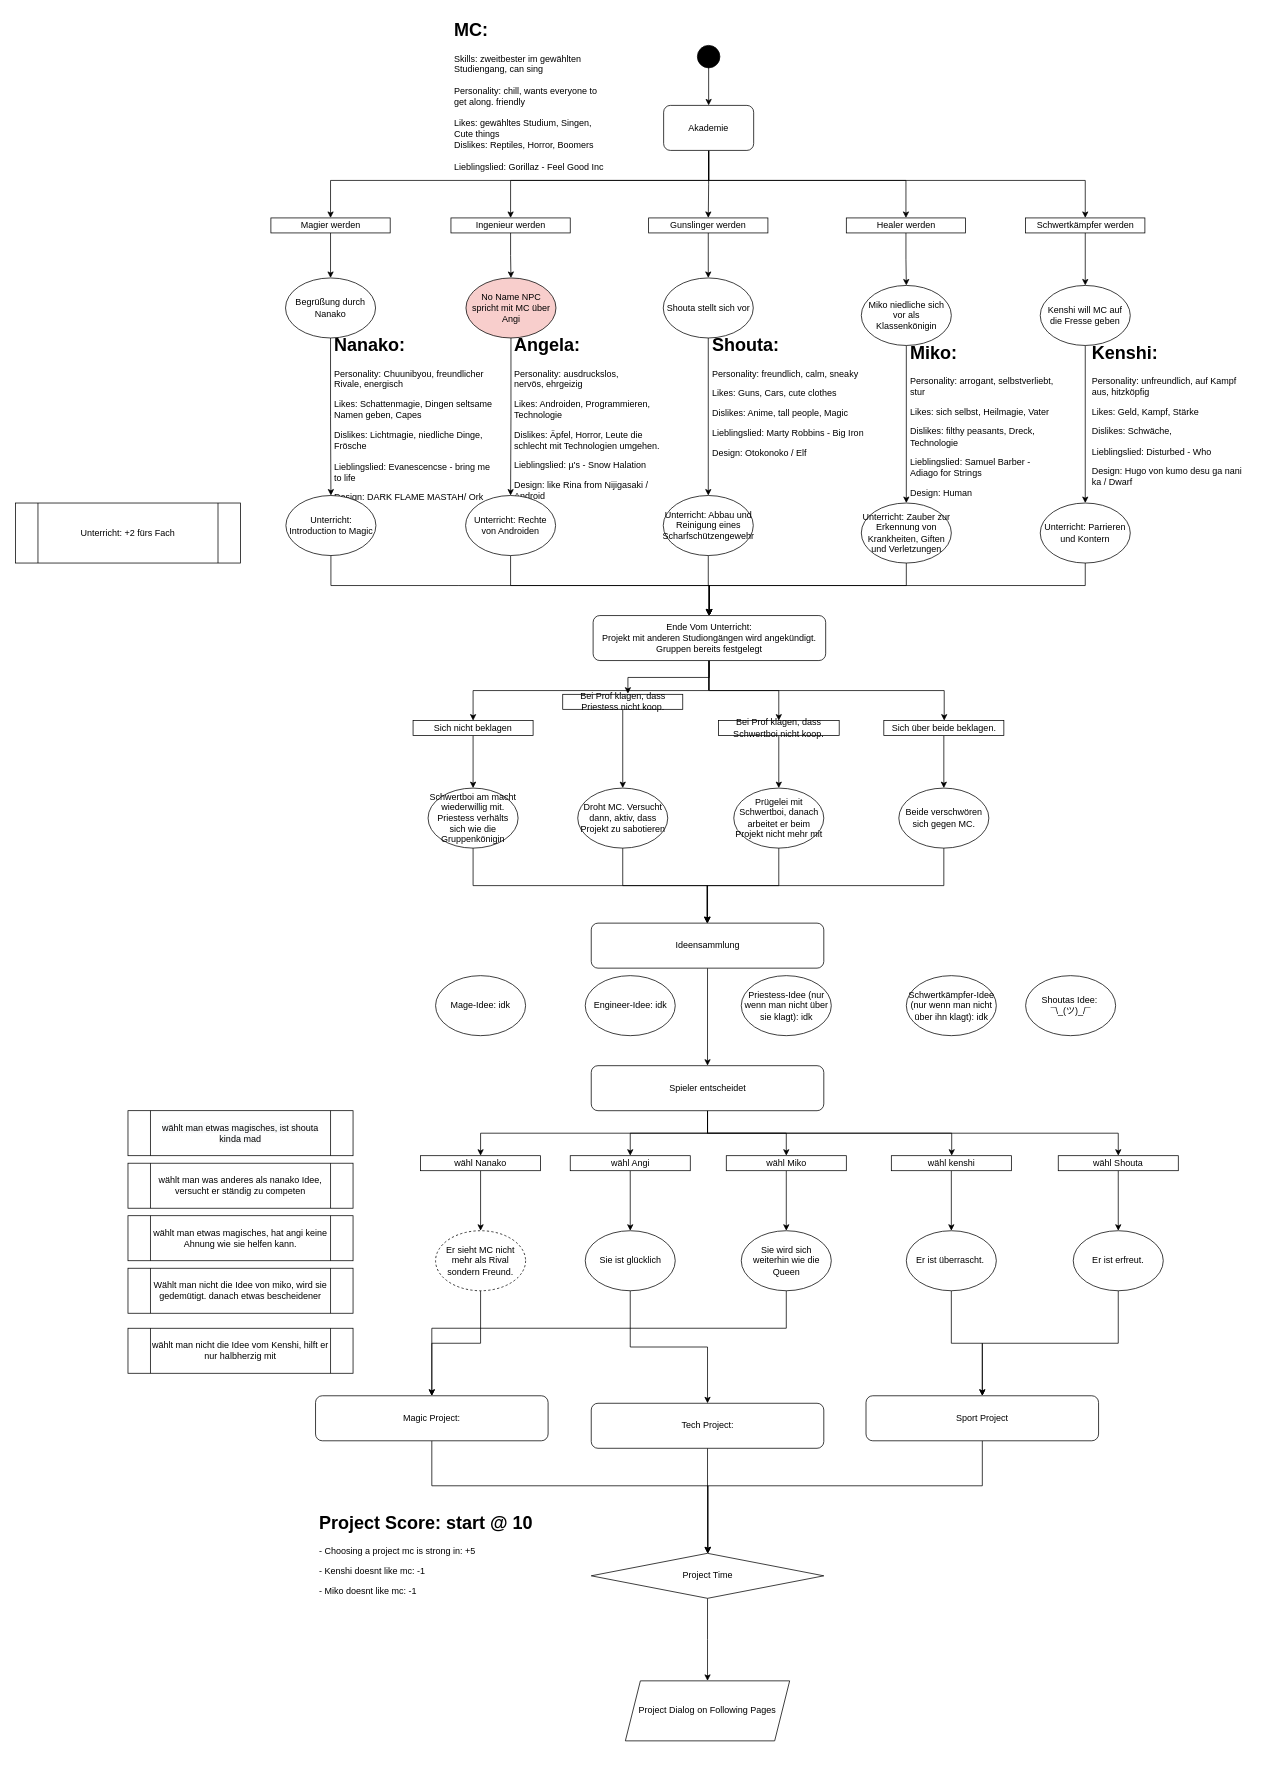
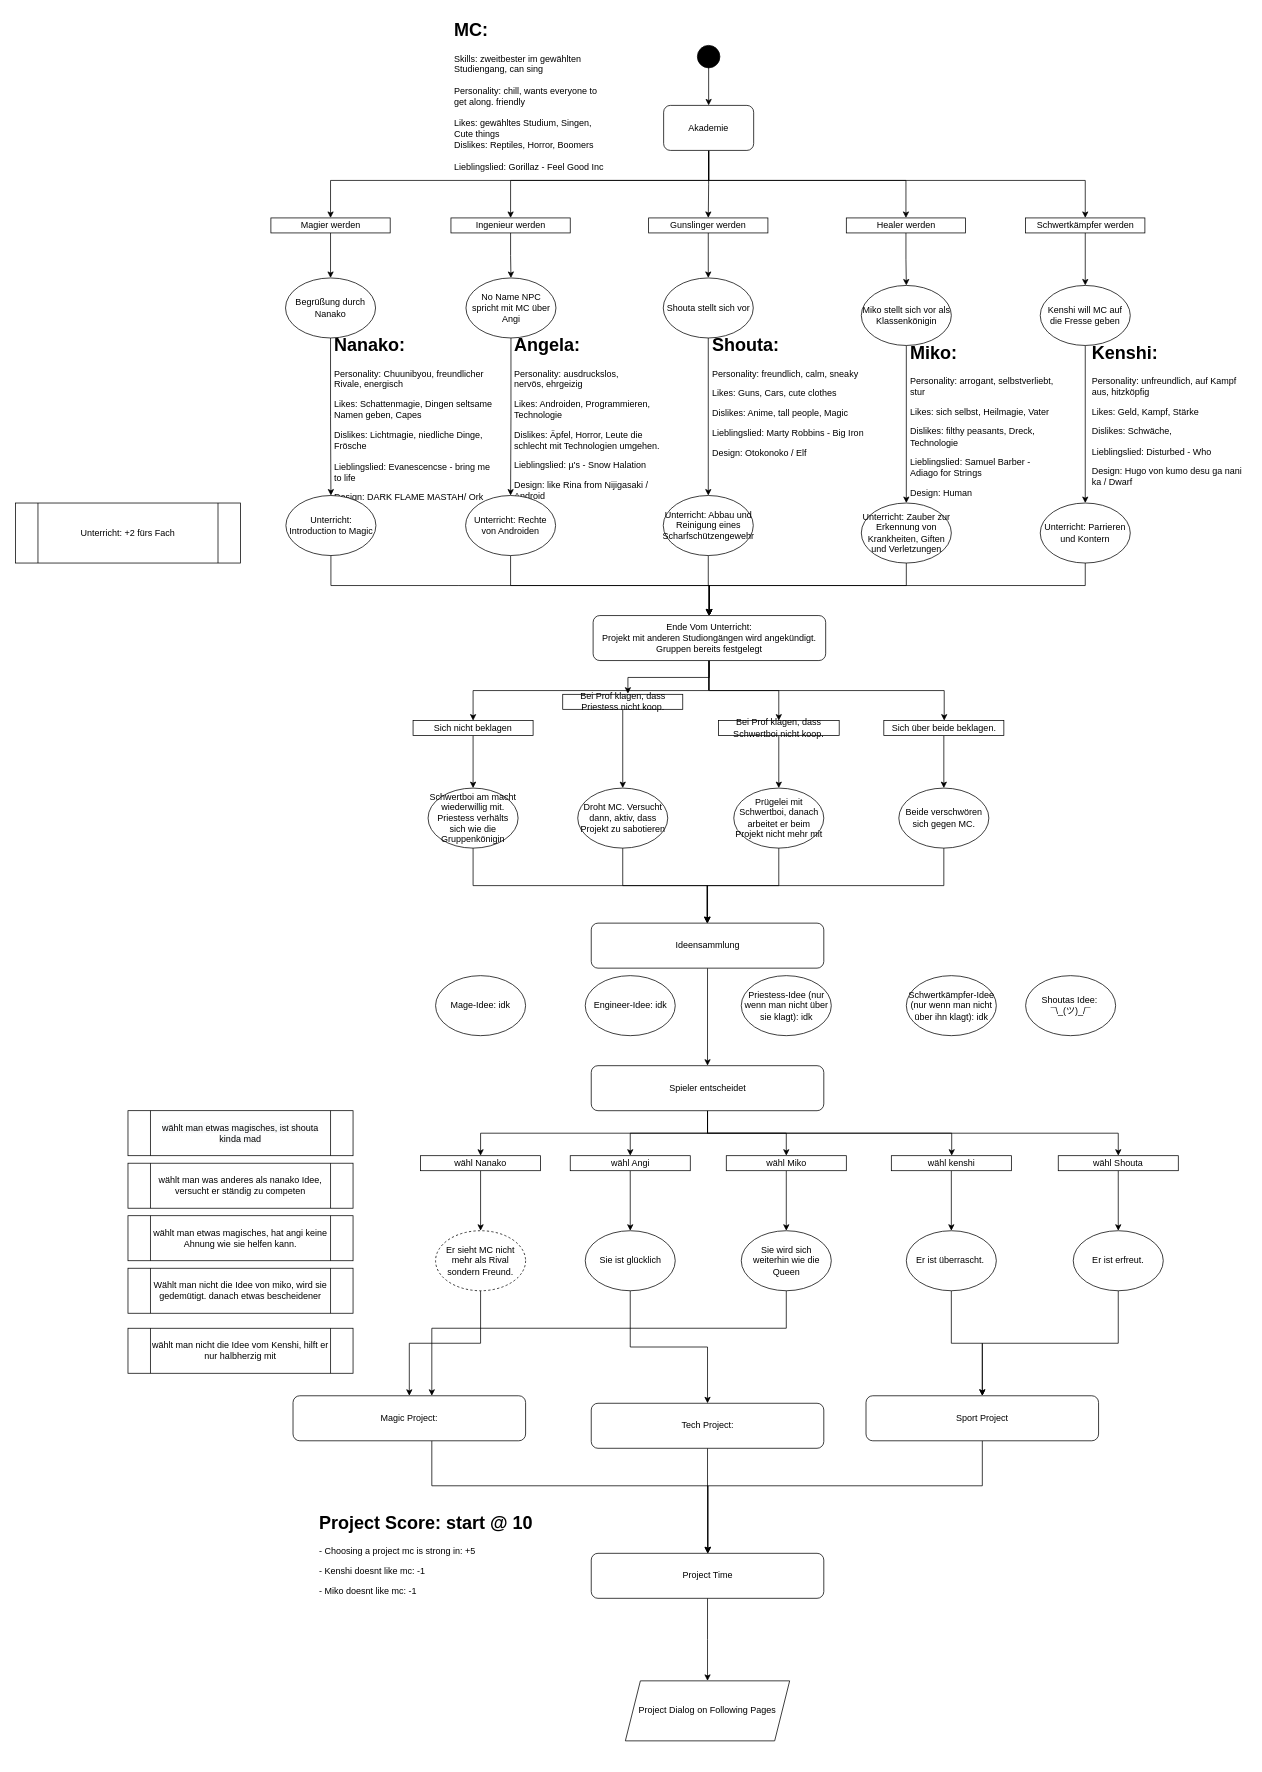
(511, 308) -> (511, 308)
(906, 315) -> (906, 315)
(432, 1418) -> (409, 1418)
(707, 1575) -> (707, 1575)
